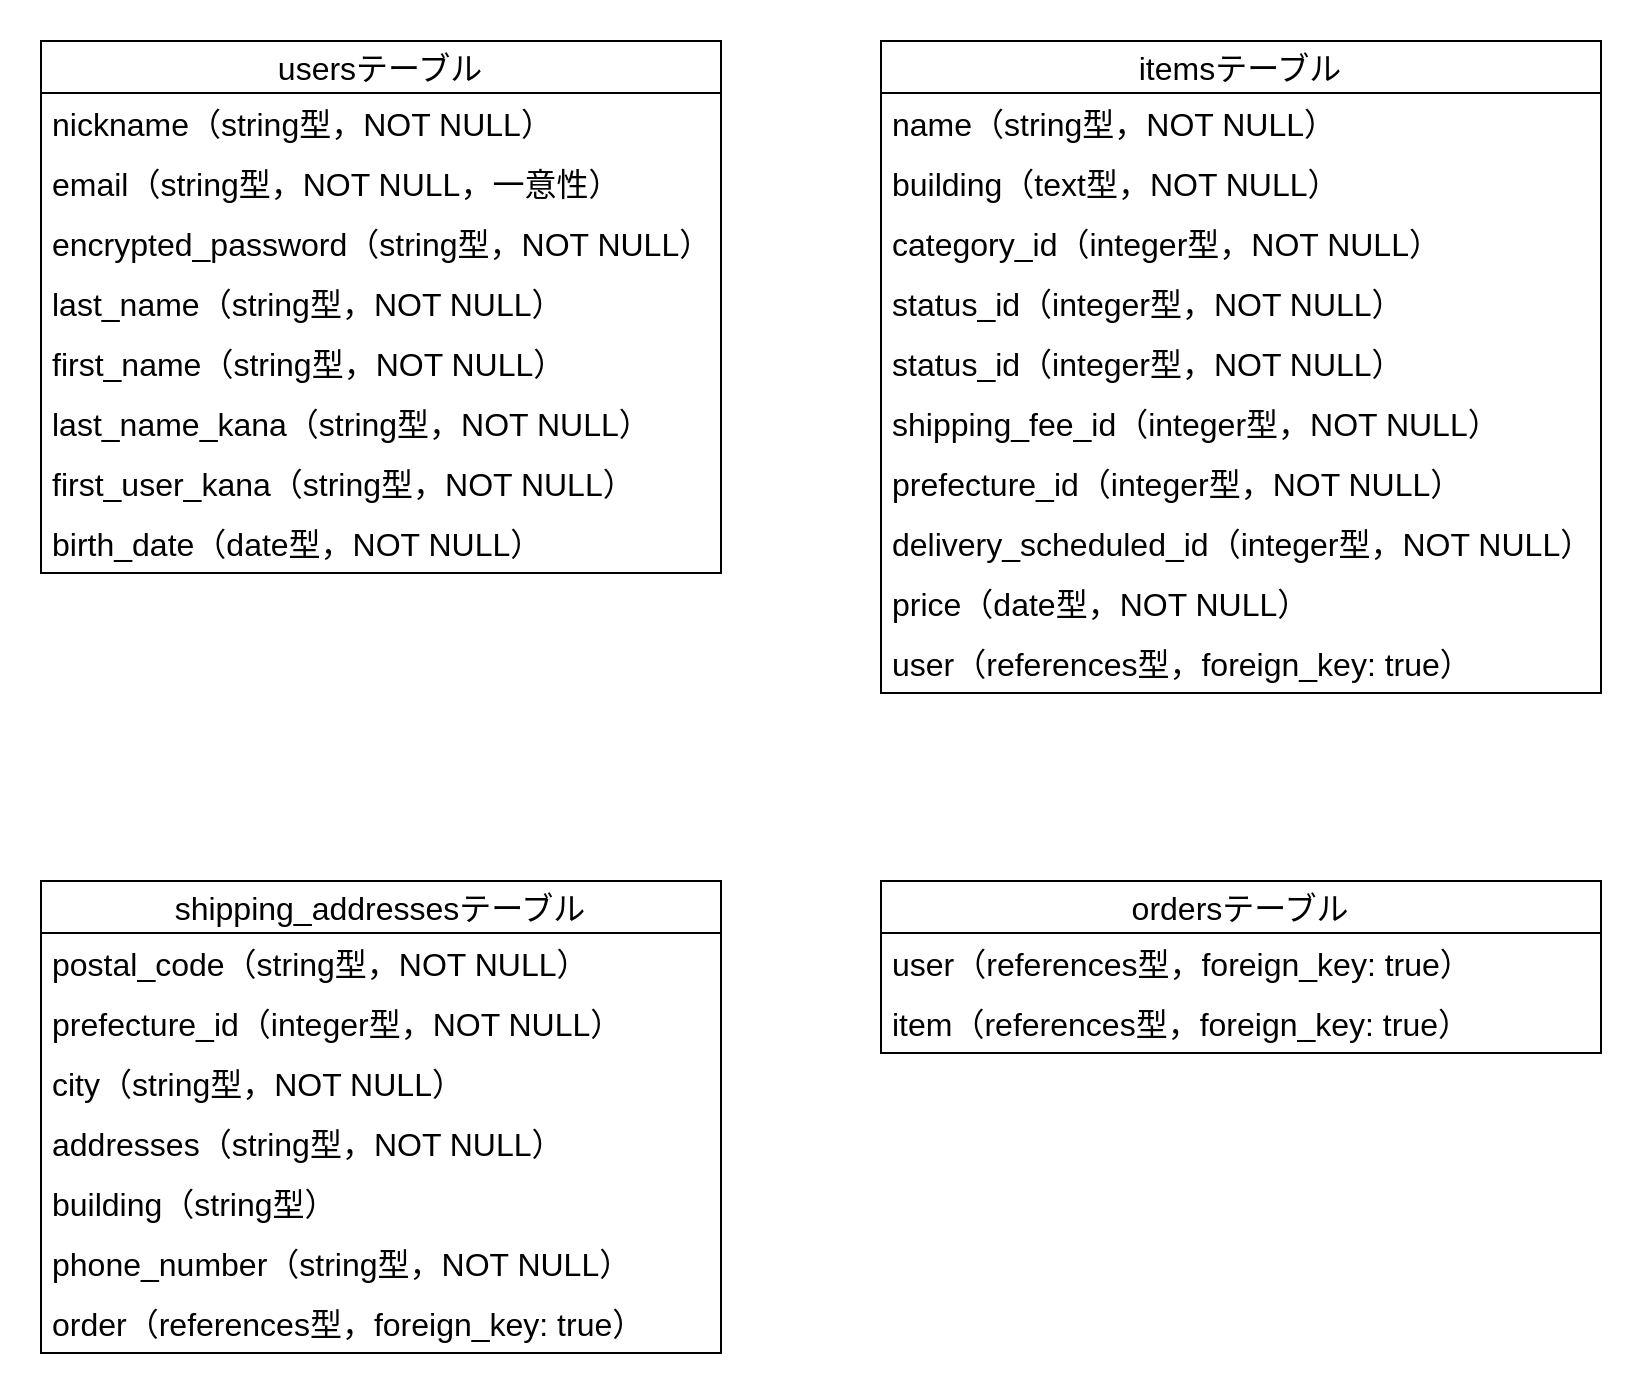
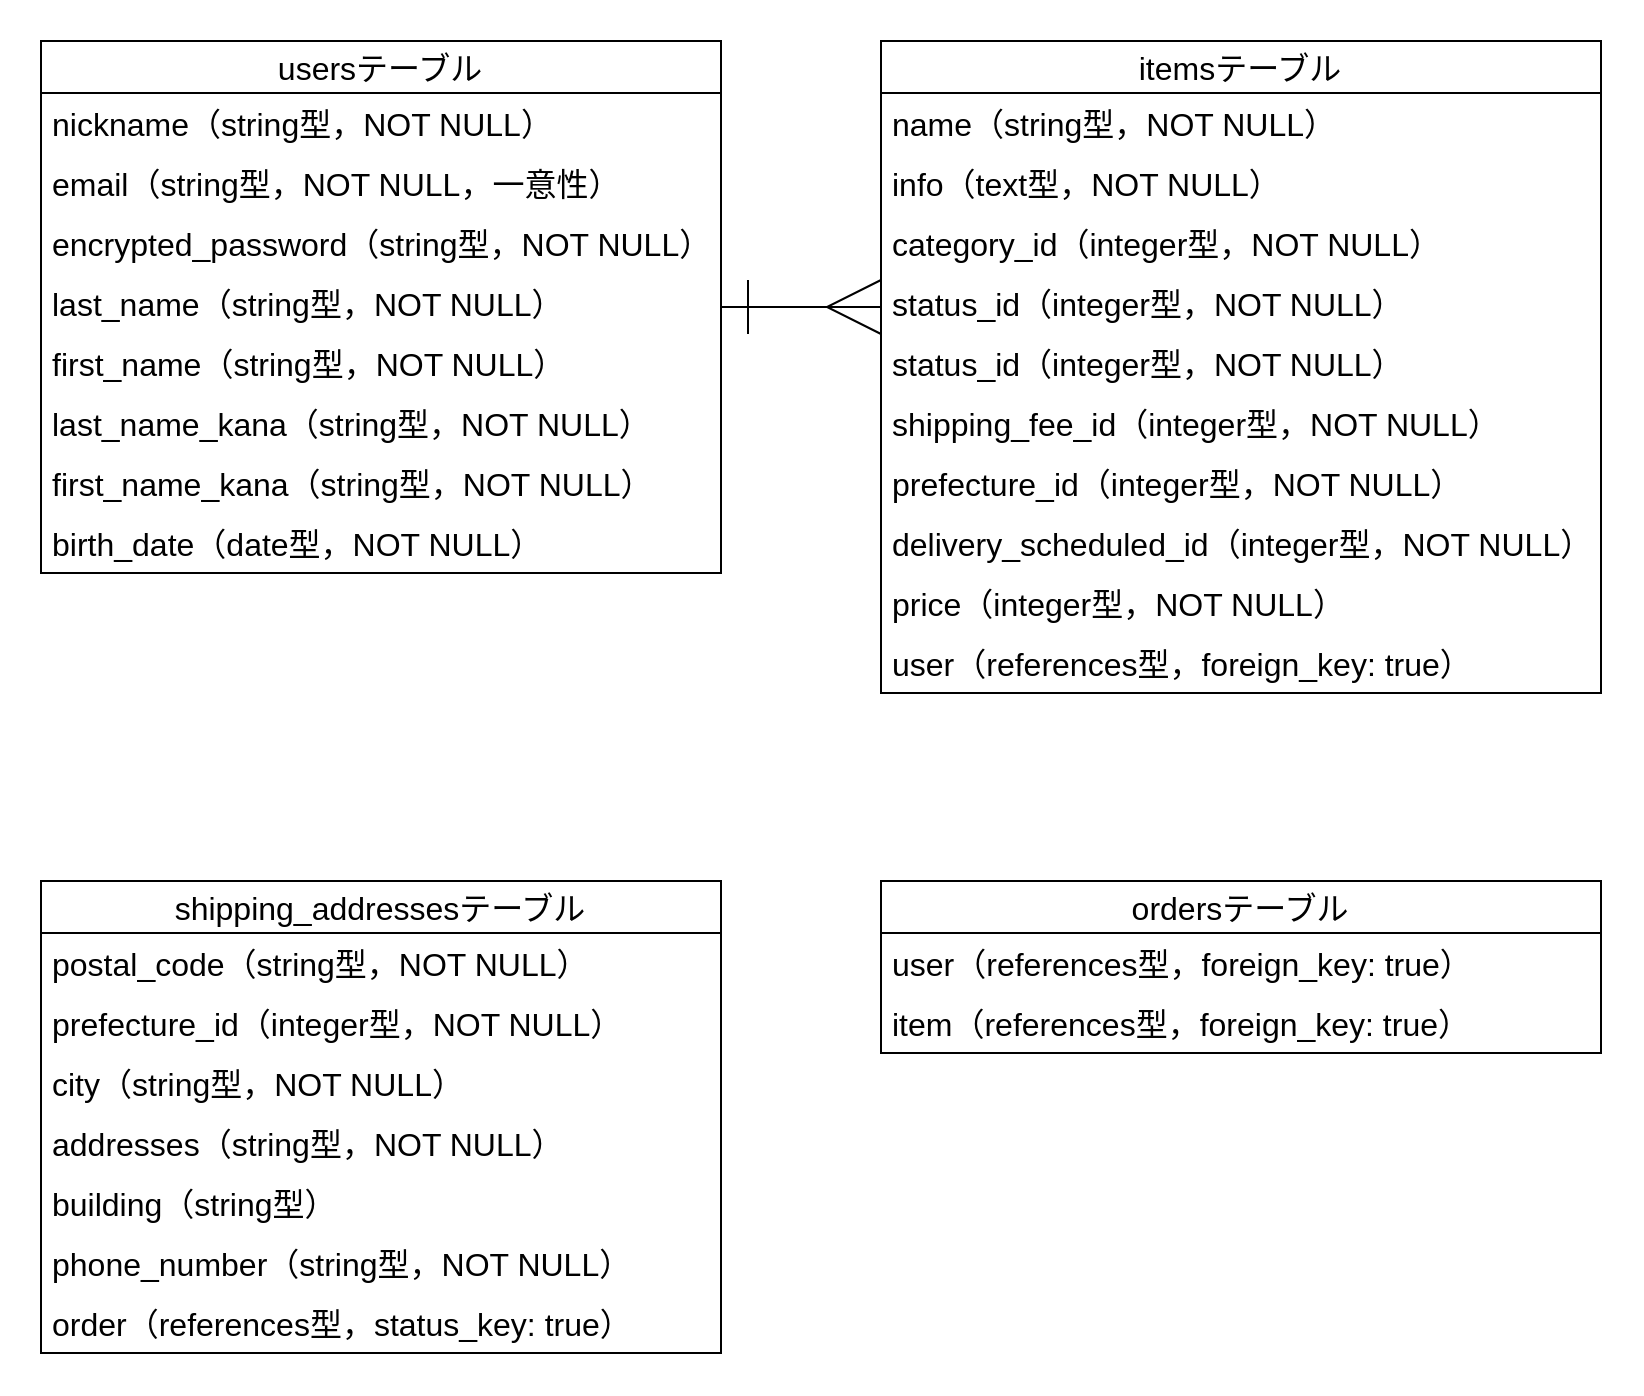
(1119, 185) -> (1091, 185)
none -> (801, 307)
(363, 485) -> (363, 485)
(1100, 605) -> (1123, 605)
(390, 1325) -> (385, 1325)
